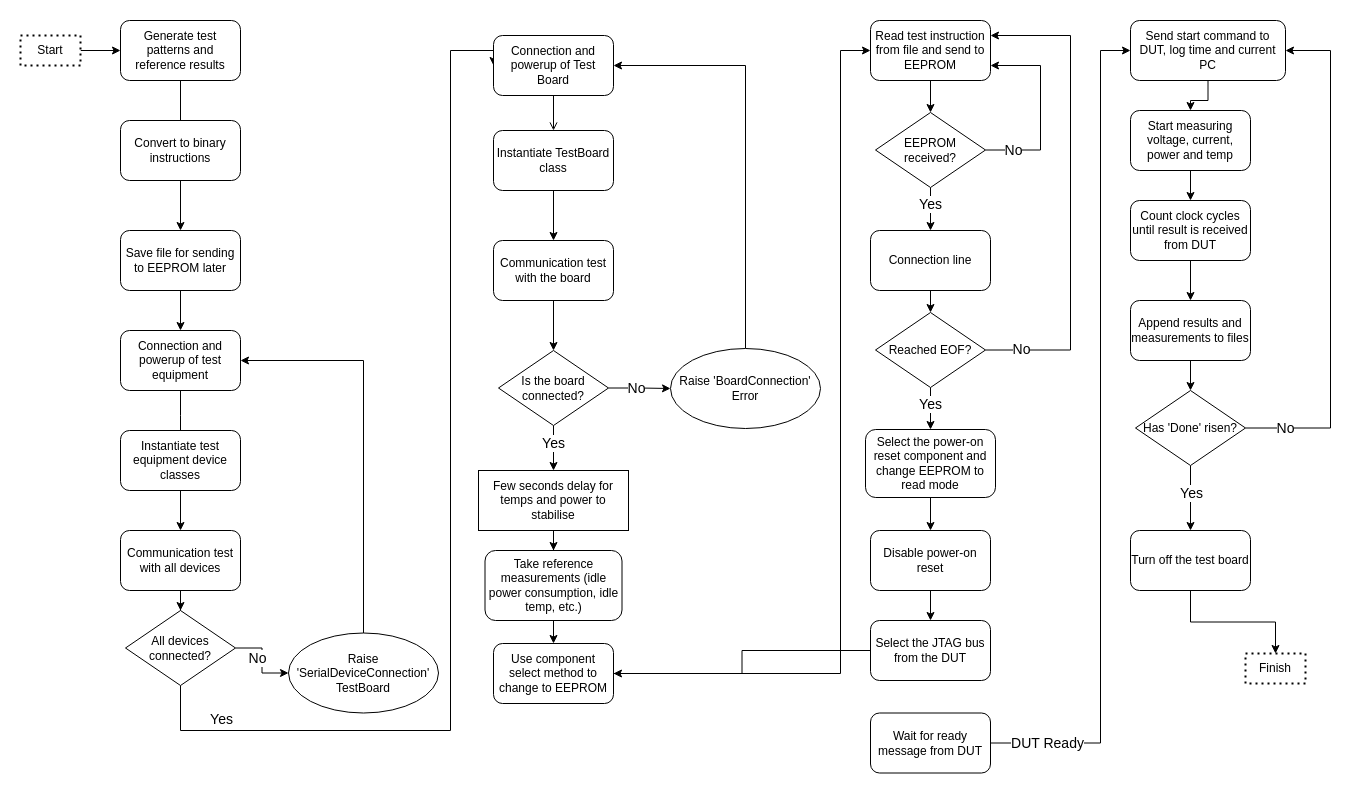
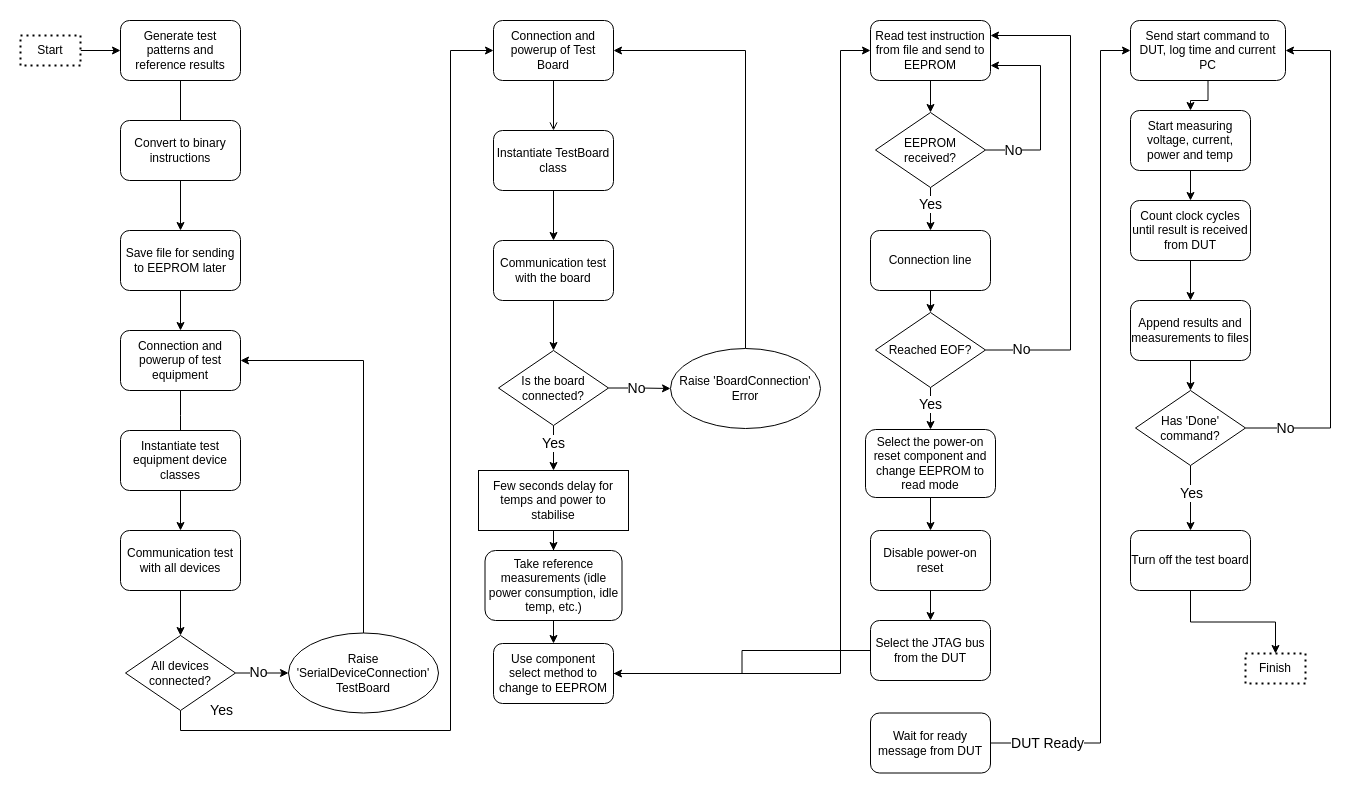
(554, 66) -> (554, 51)
(1191, 429) -> (1191, 429)
(181, 648) -> (181, 673)
